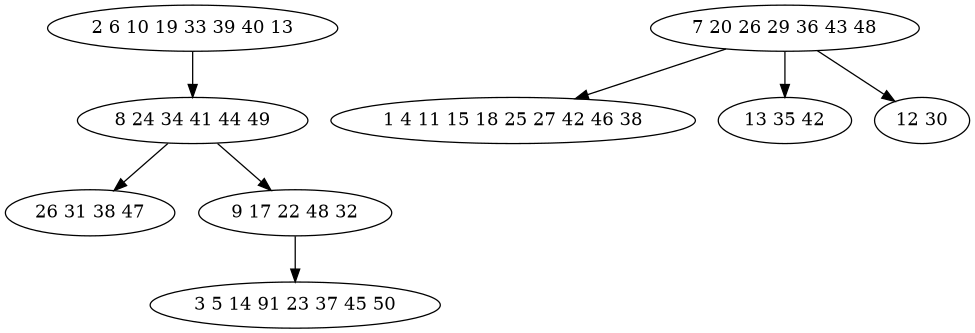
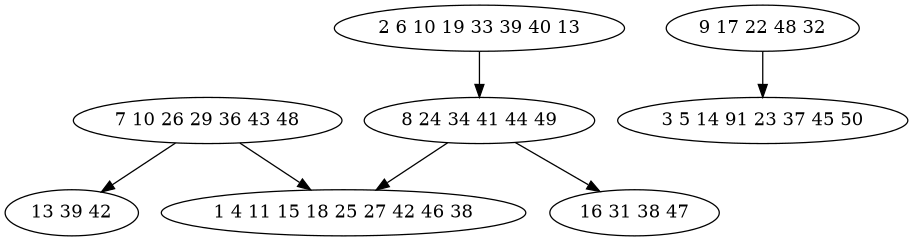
(785, 28) -> (208, 121)
(785, 121) -> (72, 213)
(922, 121) -> none
(239, 163) -> (417, 163)
(90, 213) -> (635, 213)
